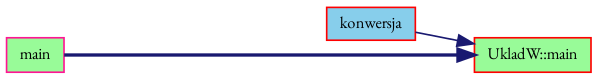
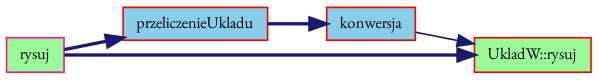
none -> (195, 24)
(35, 55) -> (35, 55)
(533, 55) -> (533, 55)
